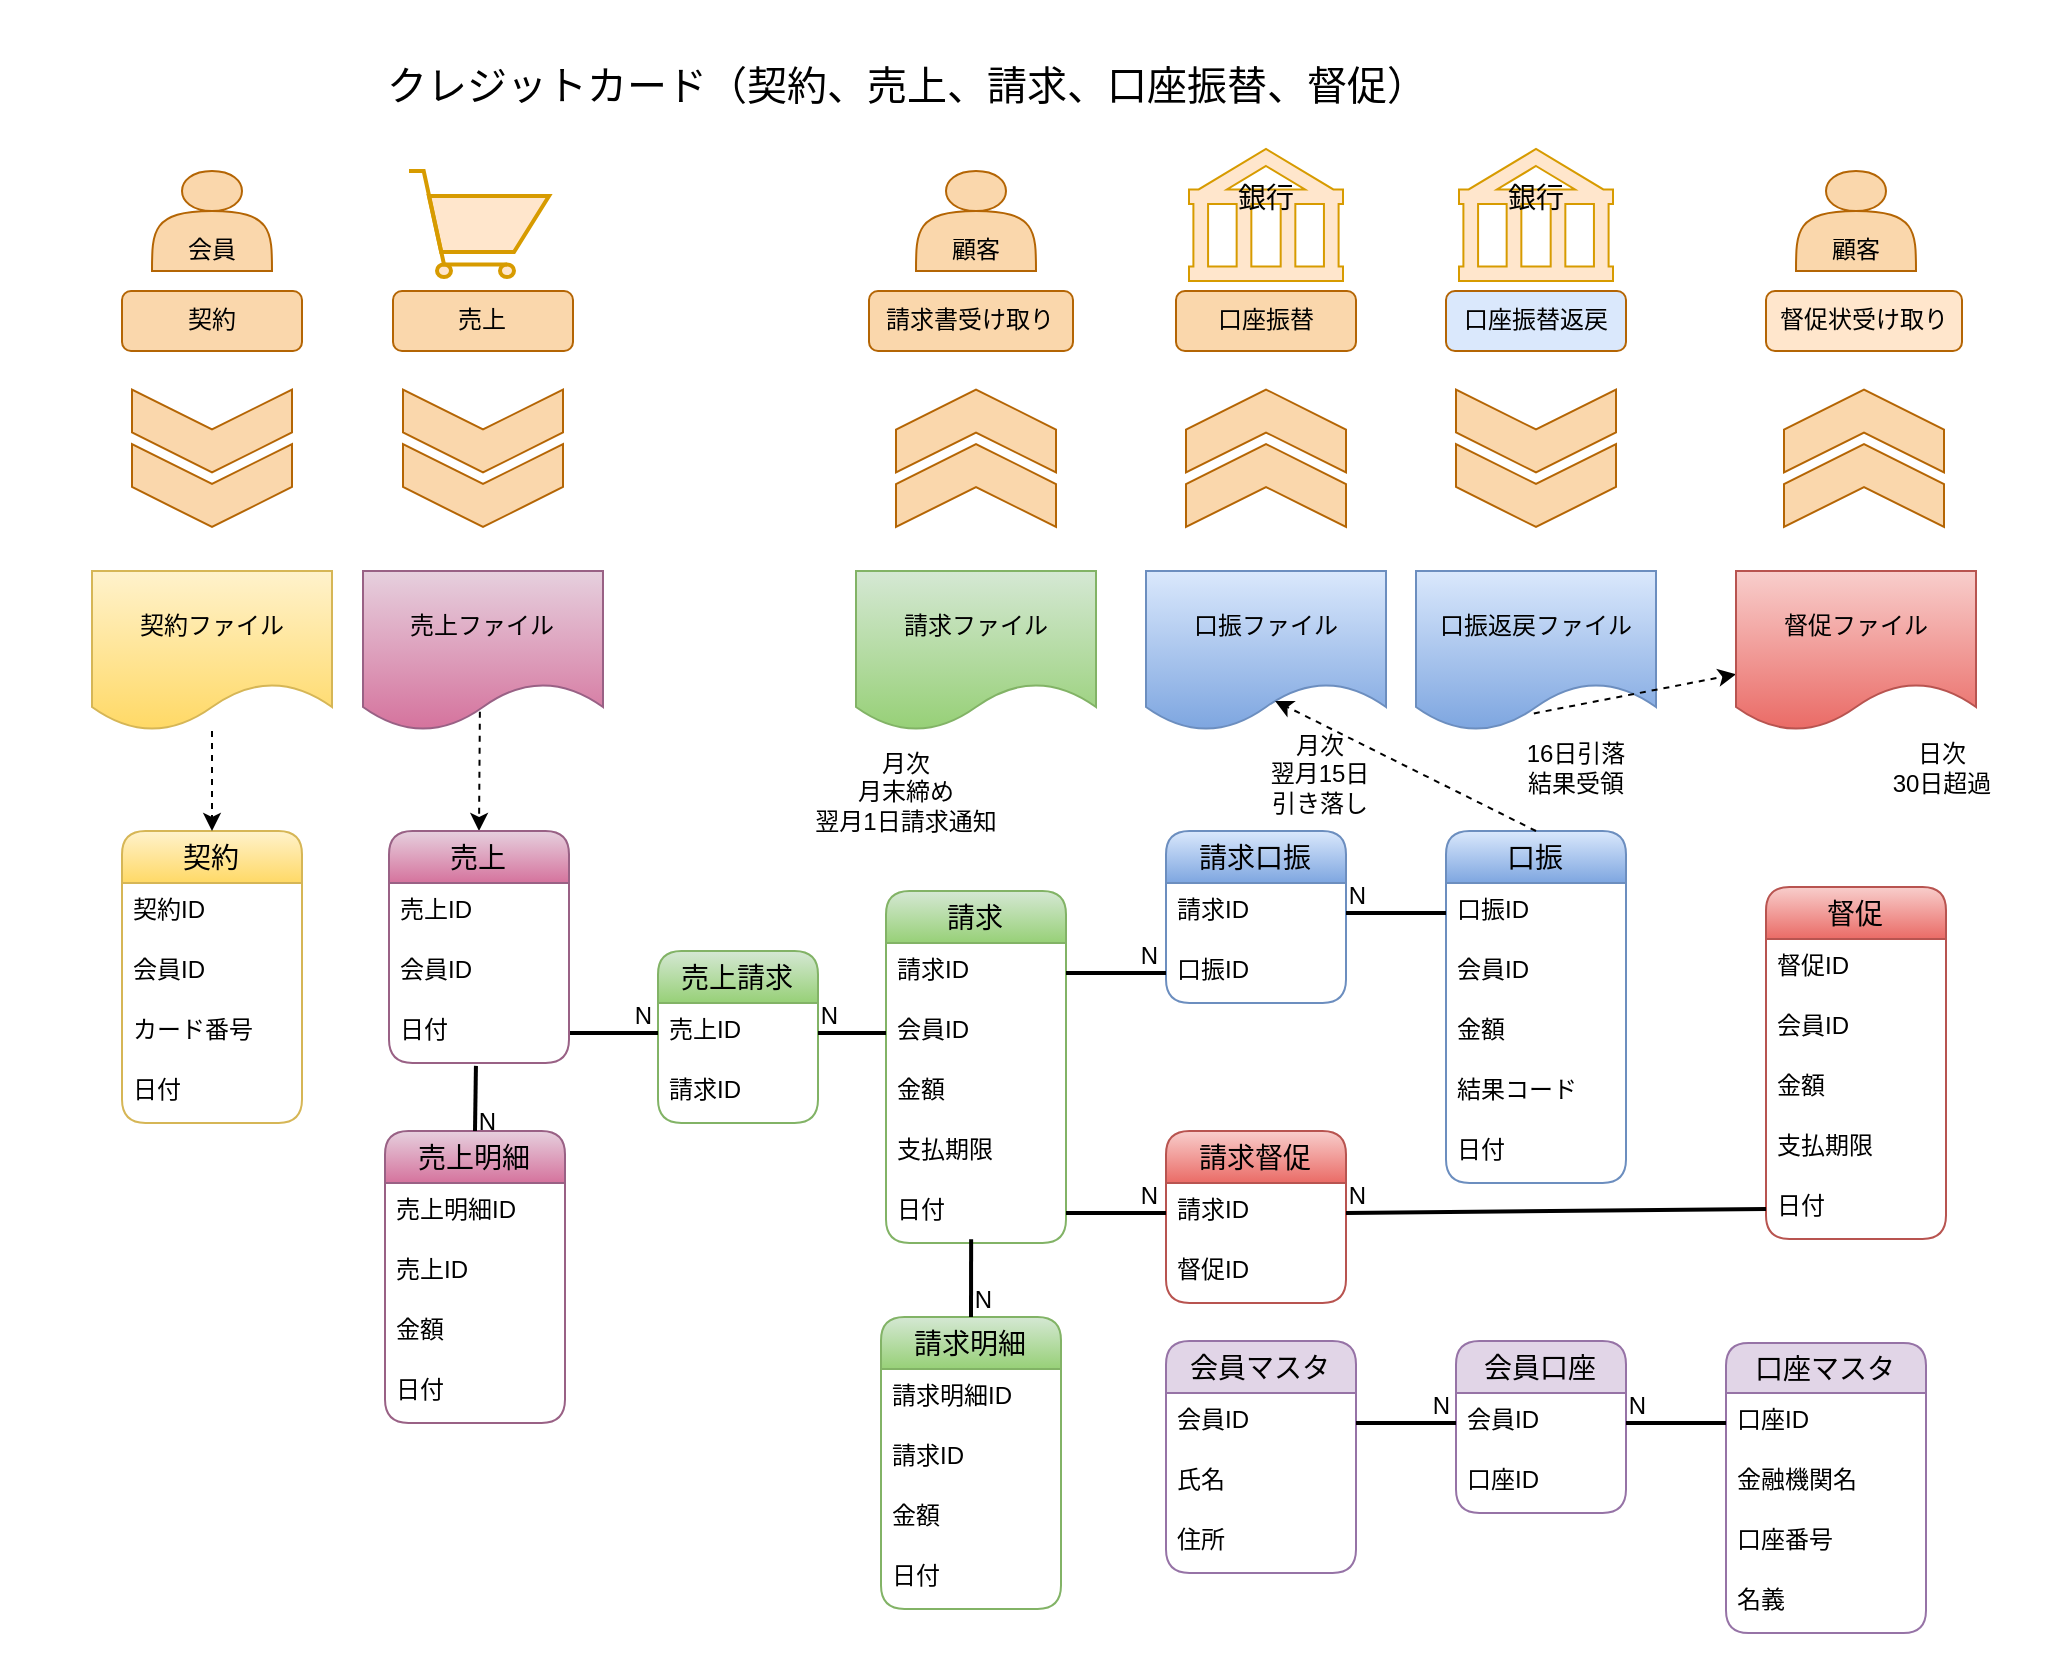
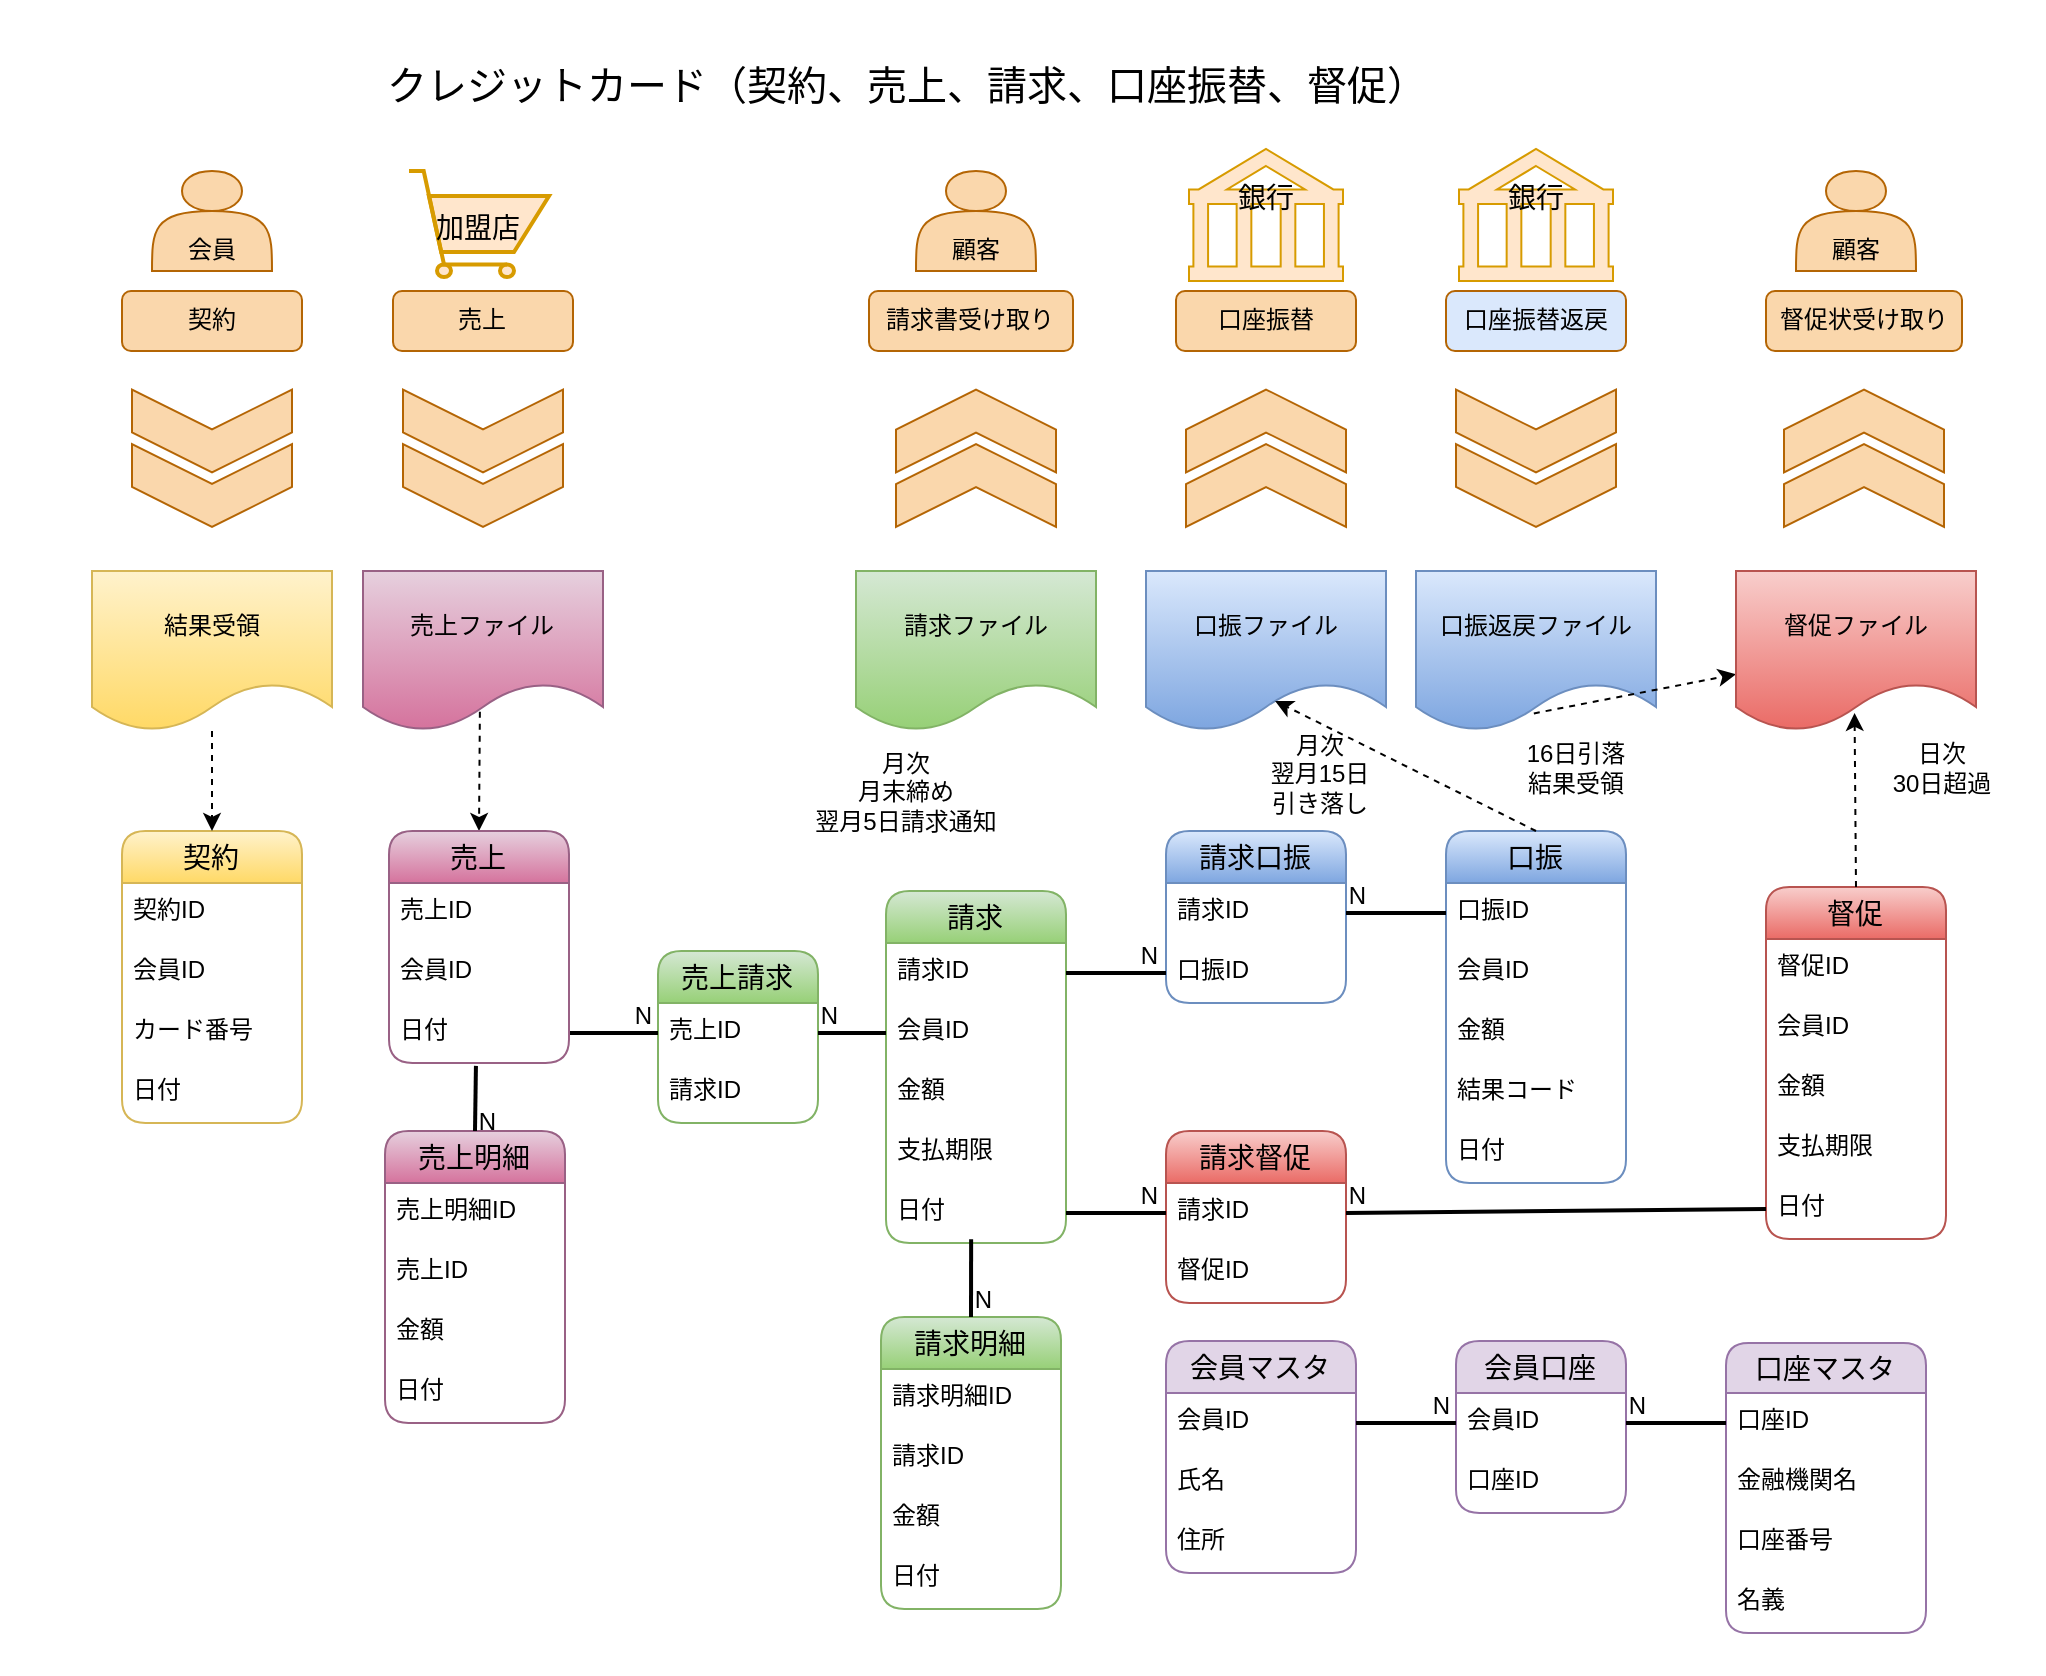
none -> (479, 229)
(1864, 321) -> (1864, 321)
(213, 627) -> (213, 627)
(907, 793) -> (907, 793)
none -> (1855, 807)
